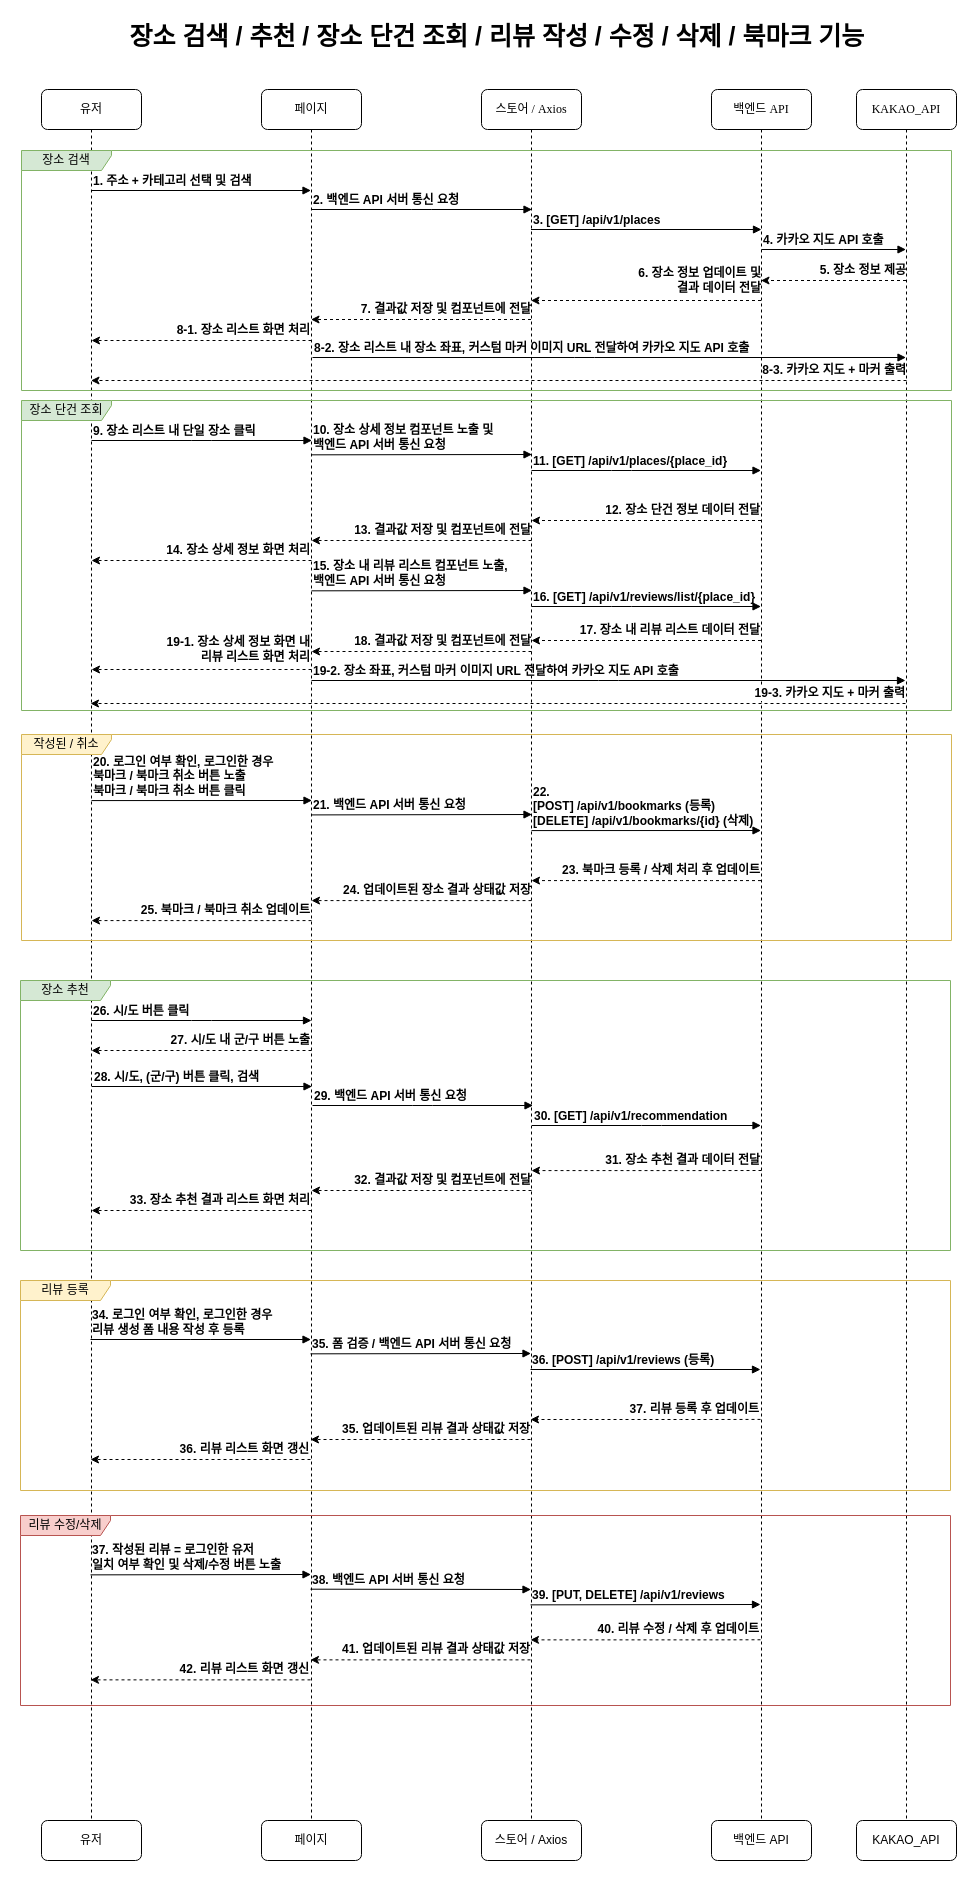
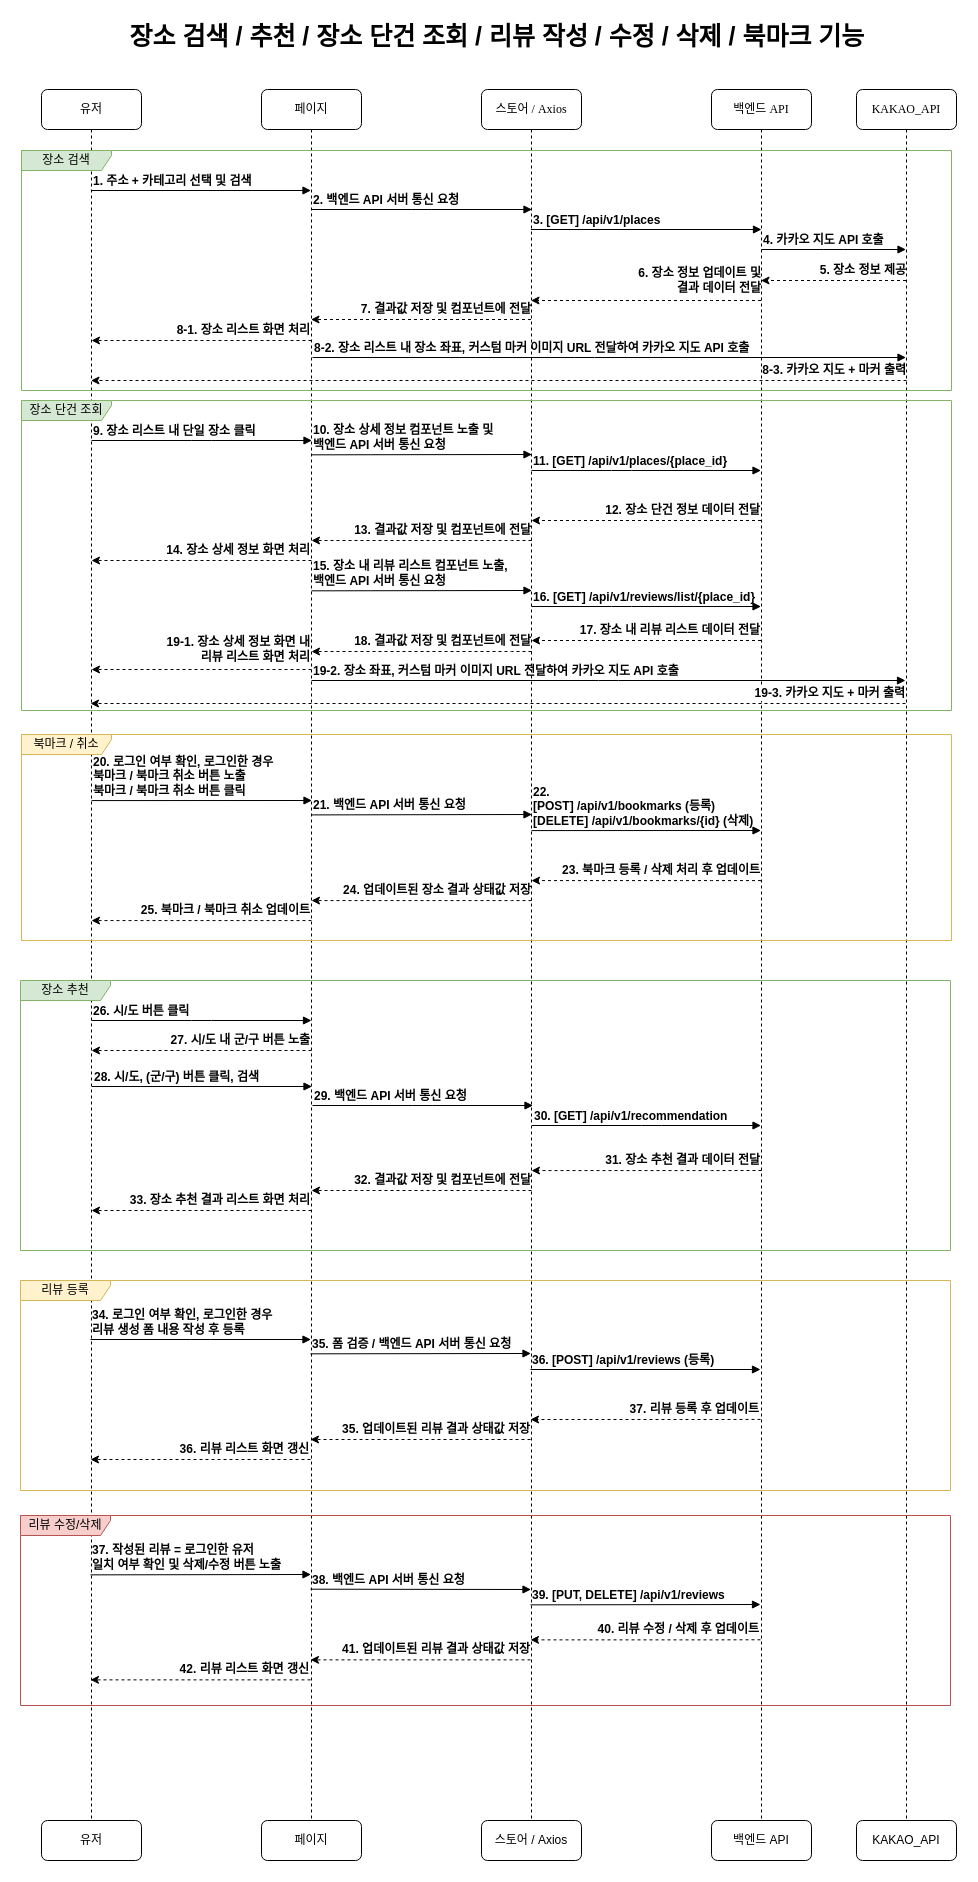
(67, 745) -> (67, 745)
